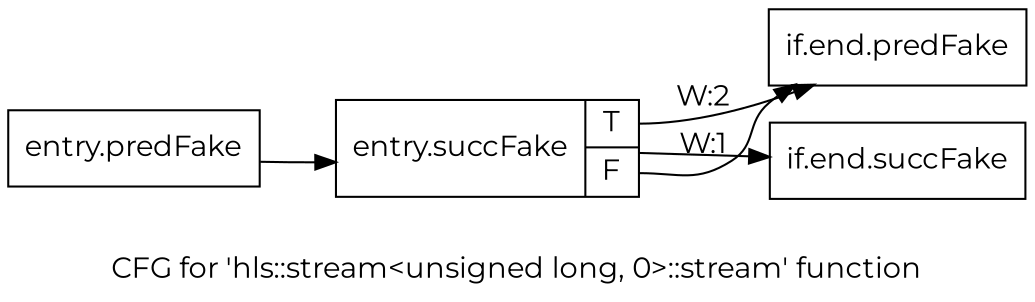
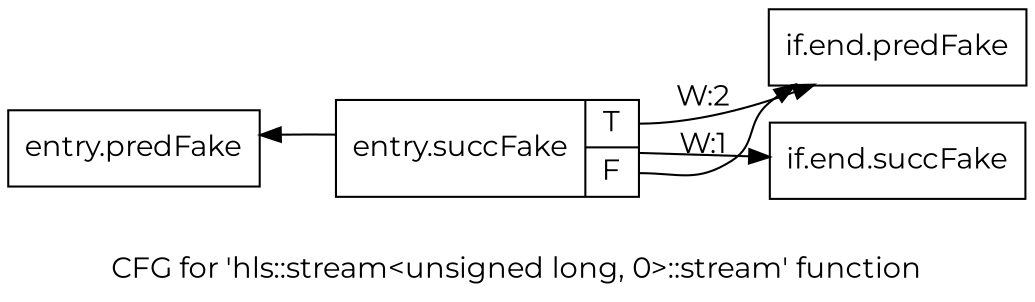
(288, 162) -> (309, 134)
